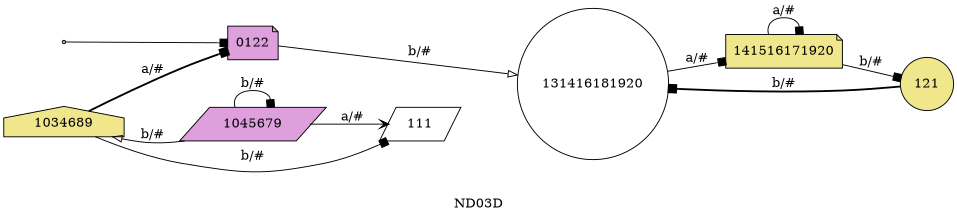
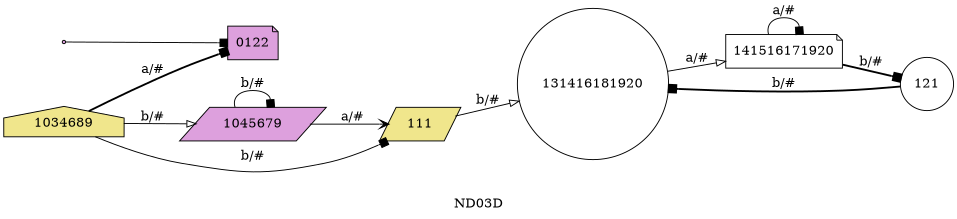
(784, 51) -> (784, 51)
(393, 60) -> (483, 110)
(692, 67) -> (692, 67)
(867, 70) -> (867, 70)
(927, 84) -> (927, 84)
(420, 124) -> (420, 124)
(153, 143) -> (155, 124)
